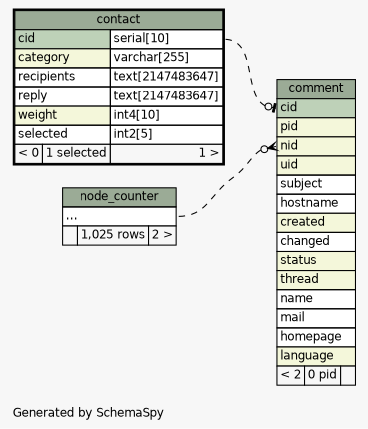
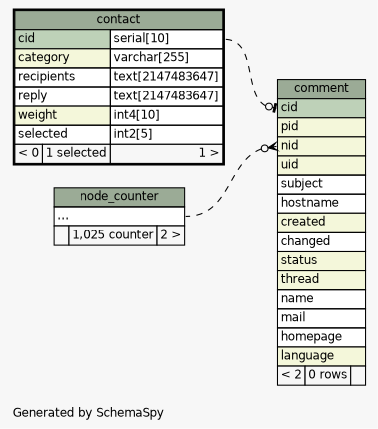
(113, 235) -> (113, 235)
(323, 375) -> (328, 375)
